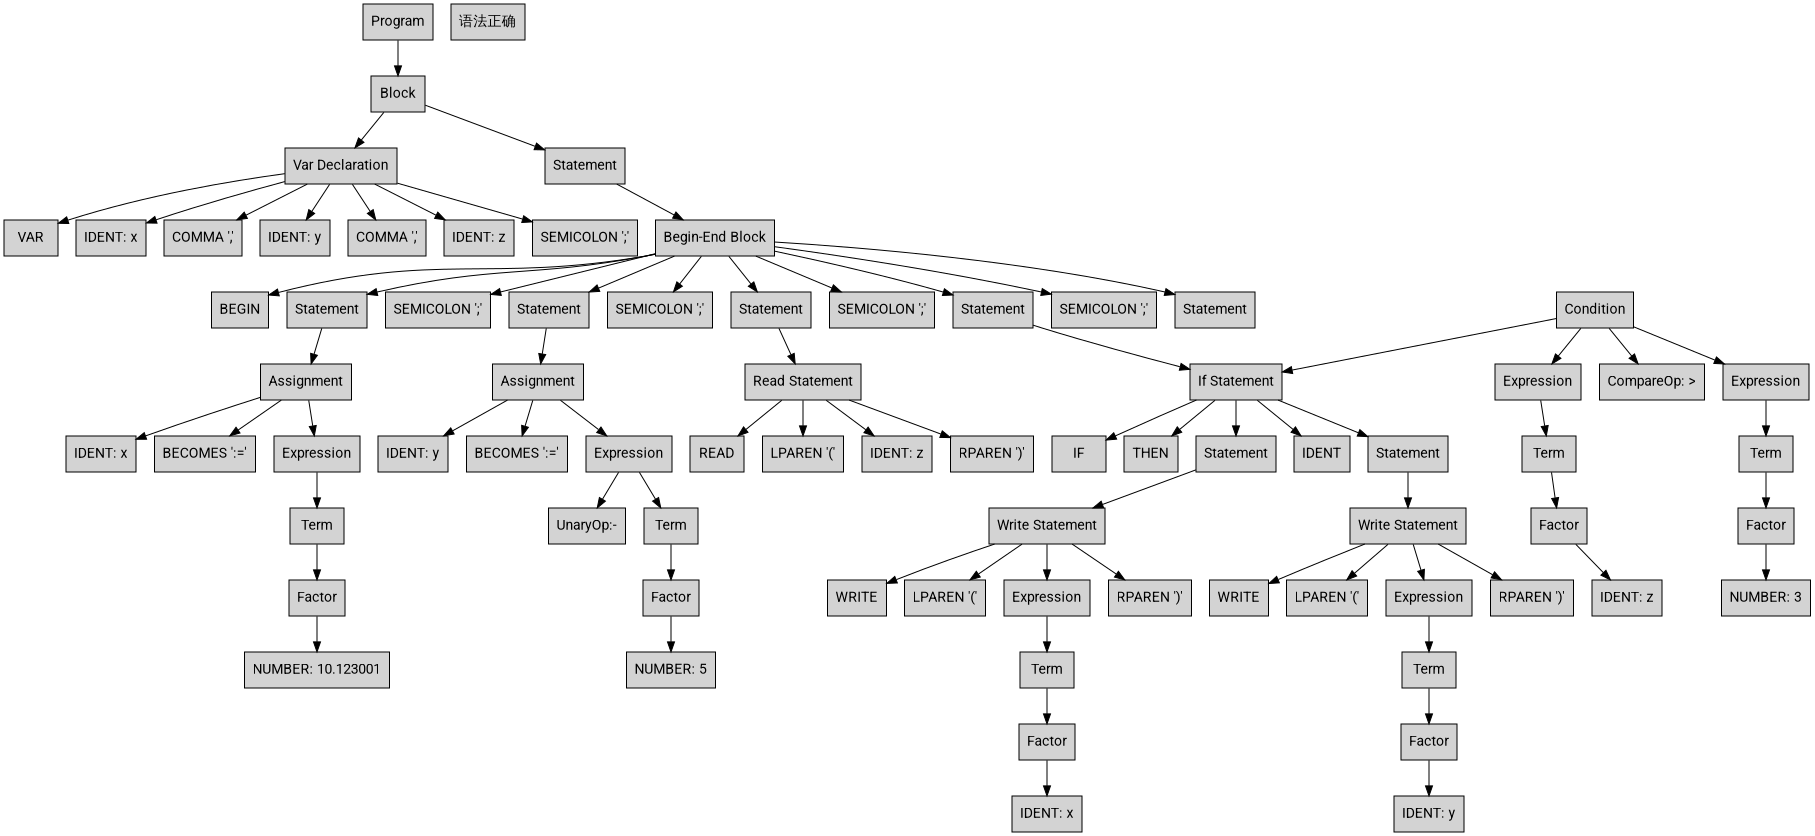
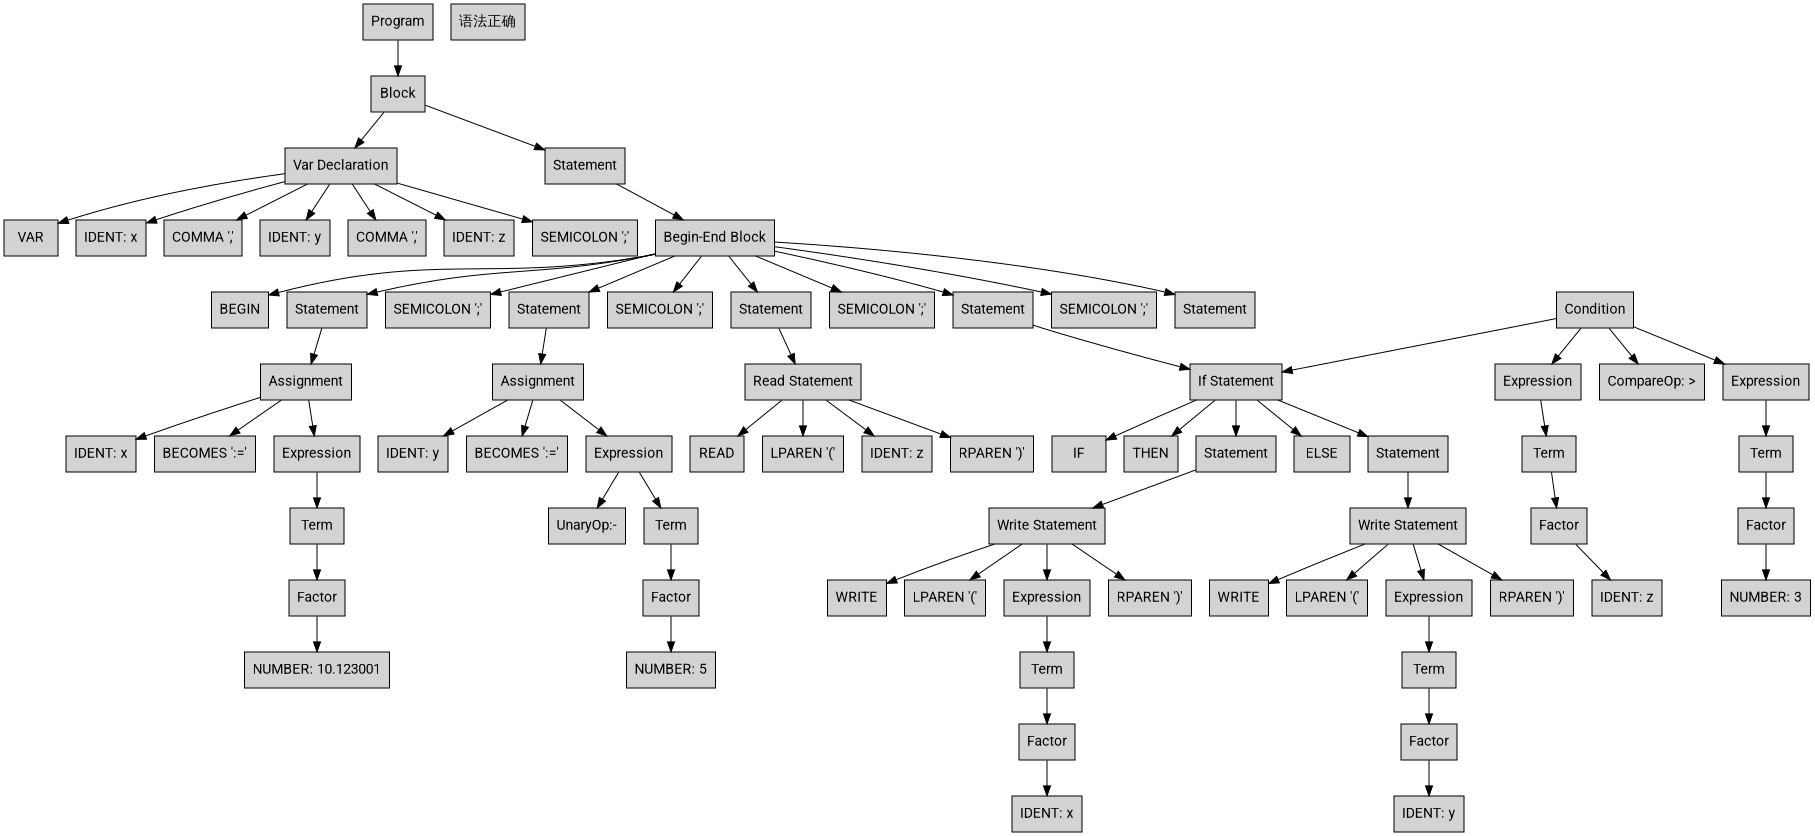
(1322, 454) -> (1322, 454)
